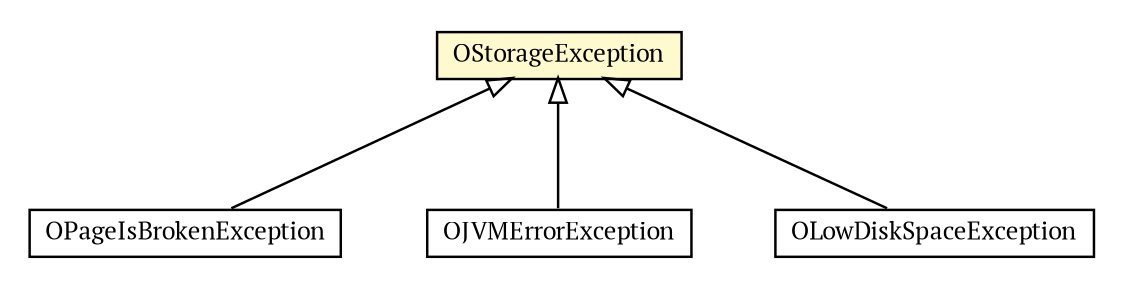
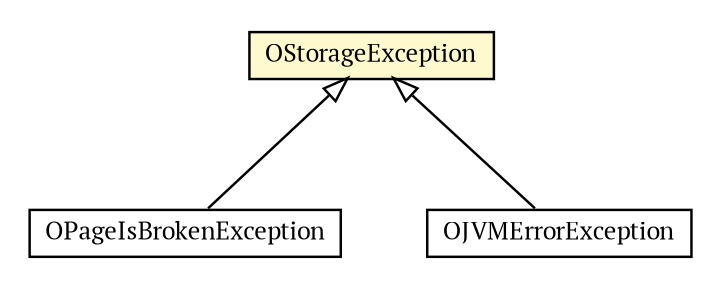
(933, 232) -> none
